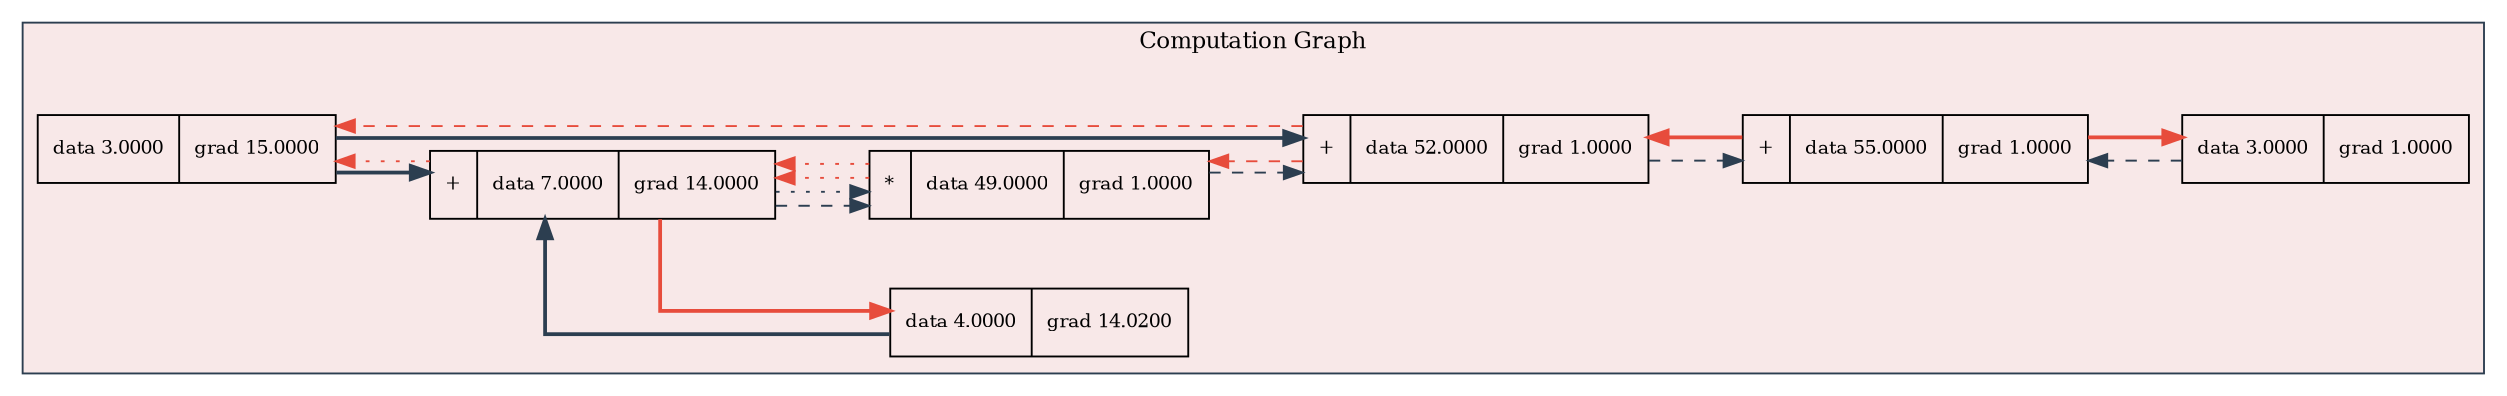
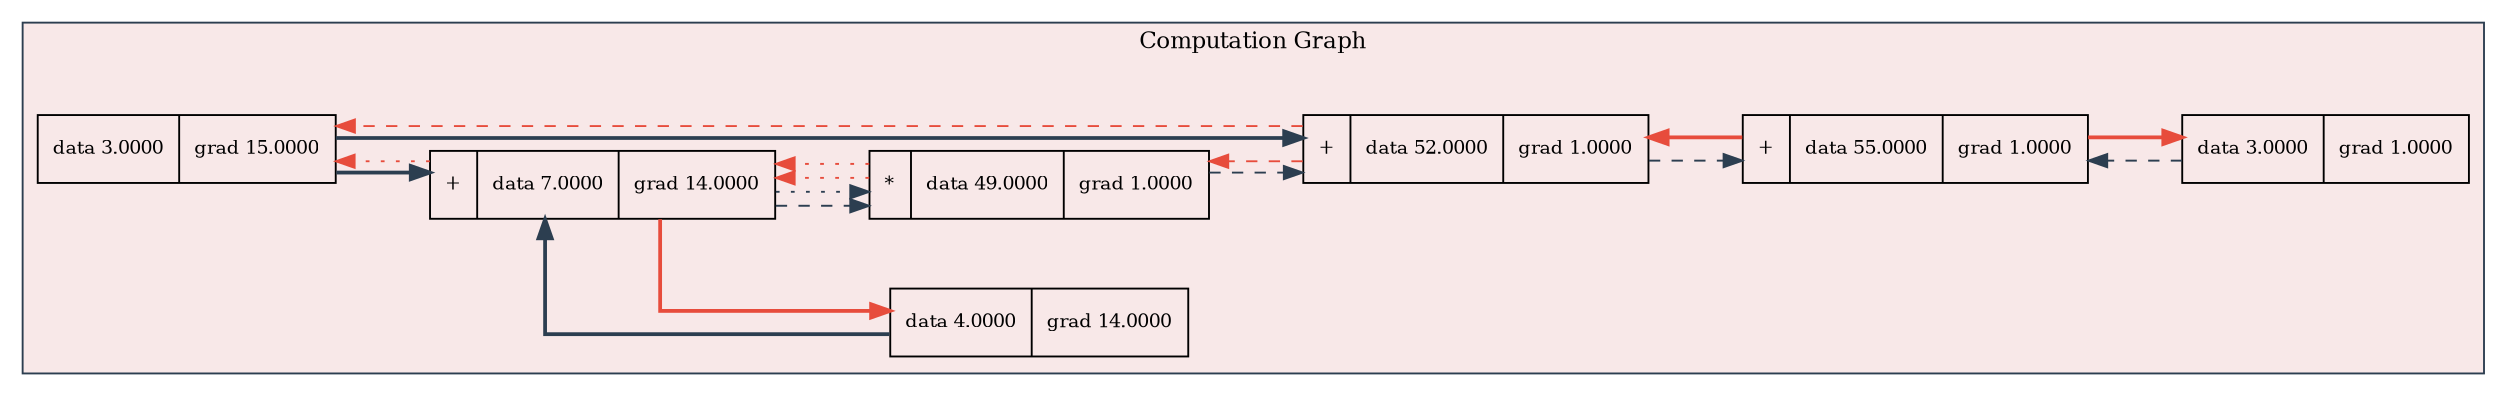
(1110, 322) -> (1110, 322)
